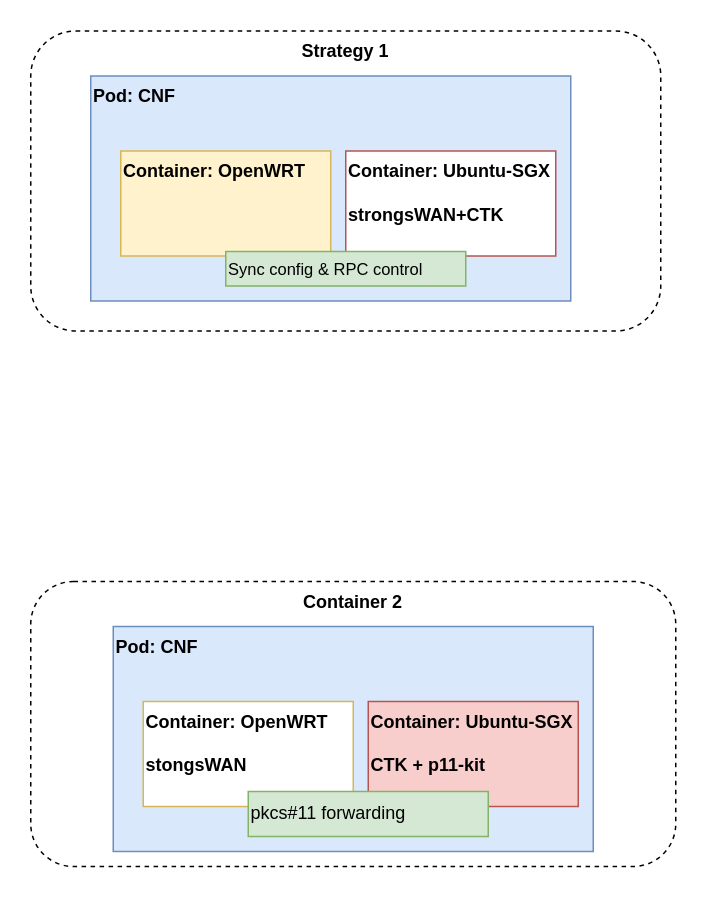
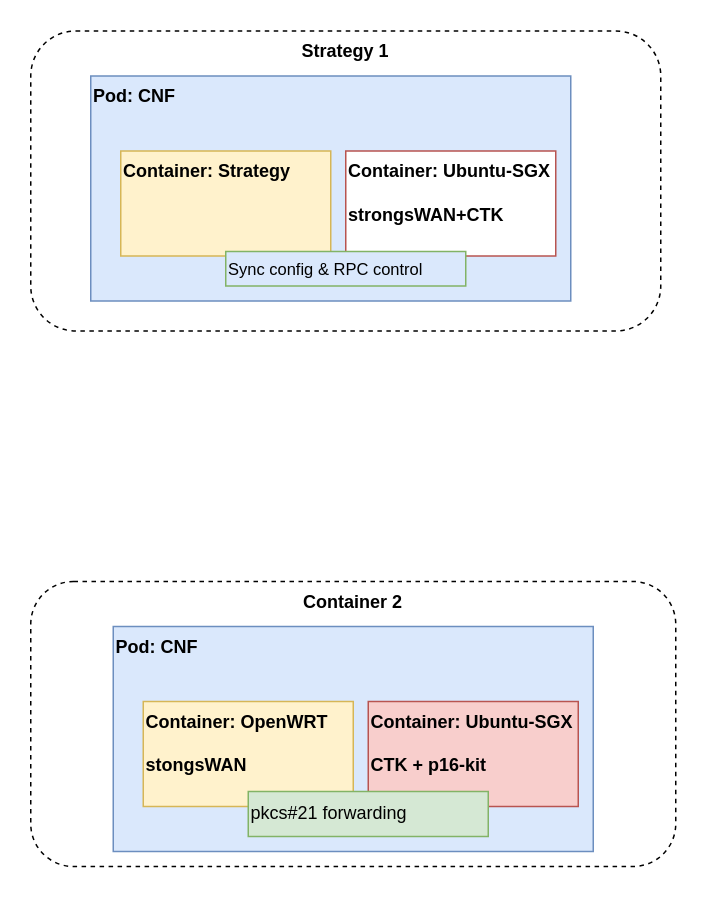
(207, 172) -> (212, 172)
(346, 269) -> (346, 269)
(470, 733) -> (470, 733)
(248, 754) -> (248, 754)
(337, 814) -> (337, 814)
